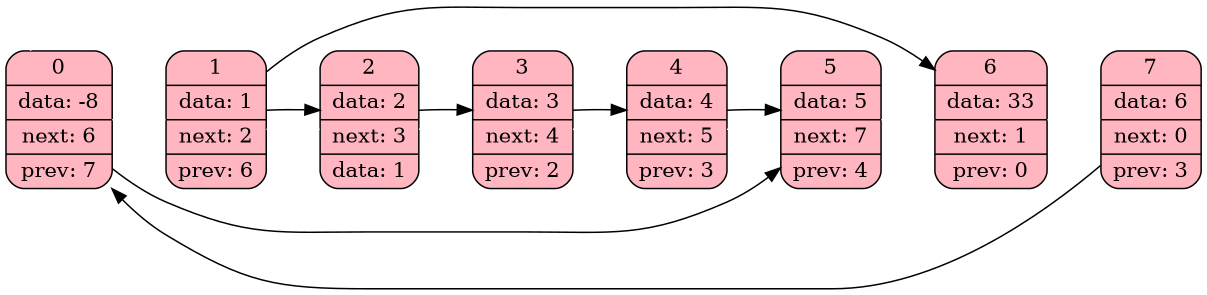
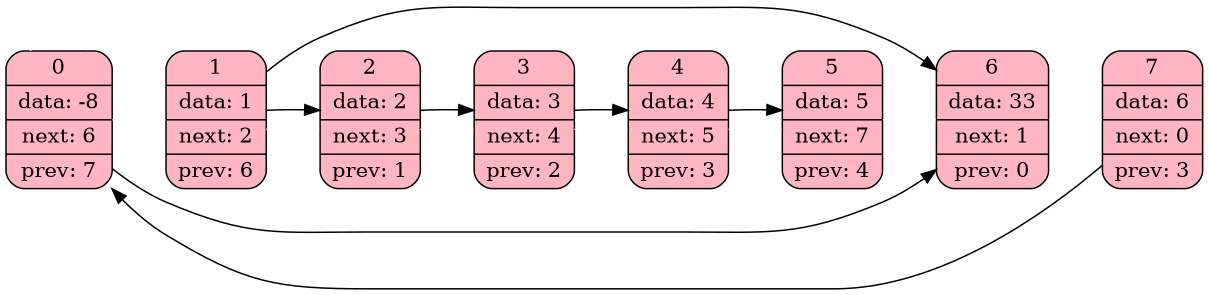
(369, 171) -> (370, 171)
(439, 232) -> (517, 232)
